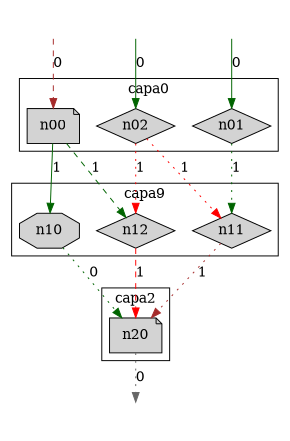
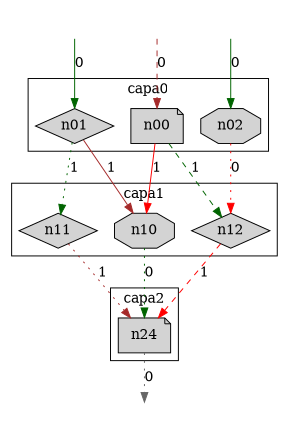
(136, 126) -> (231, 126)
(141, 168) -> (236, 168)
none -> (106, 172)
(52, 173) -> (151, 173)
(180, 175) -> none
(145, 194) -> (144, 194)
(136, 335) -> (144, 335)
